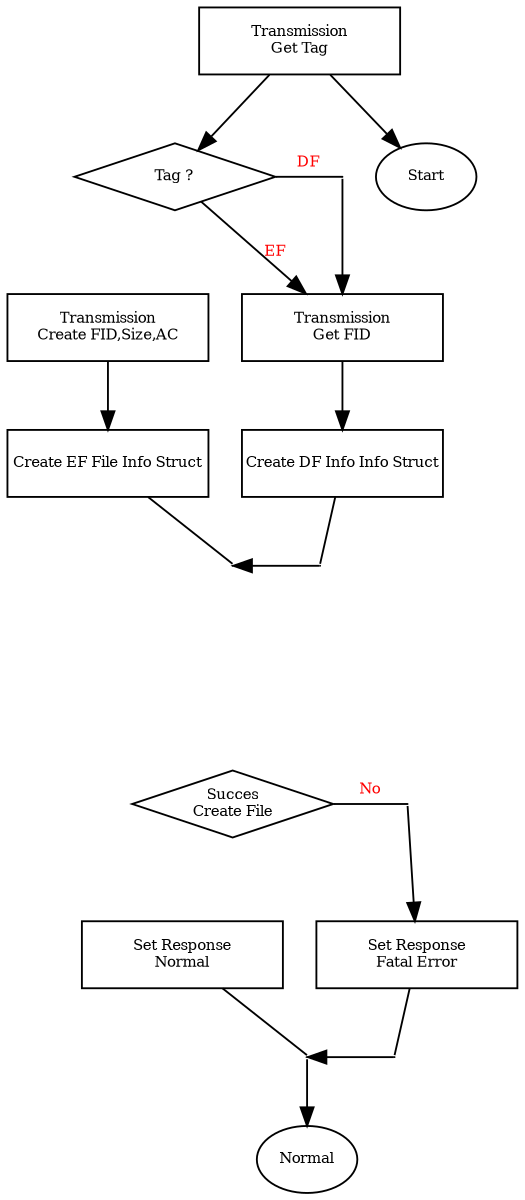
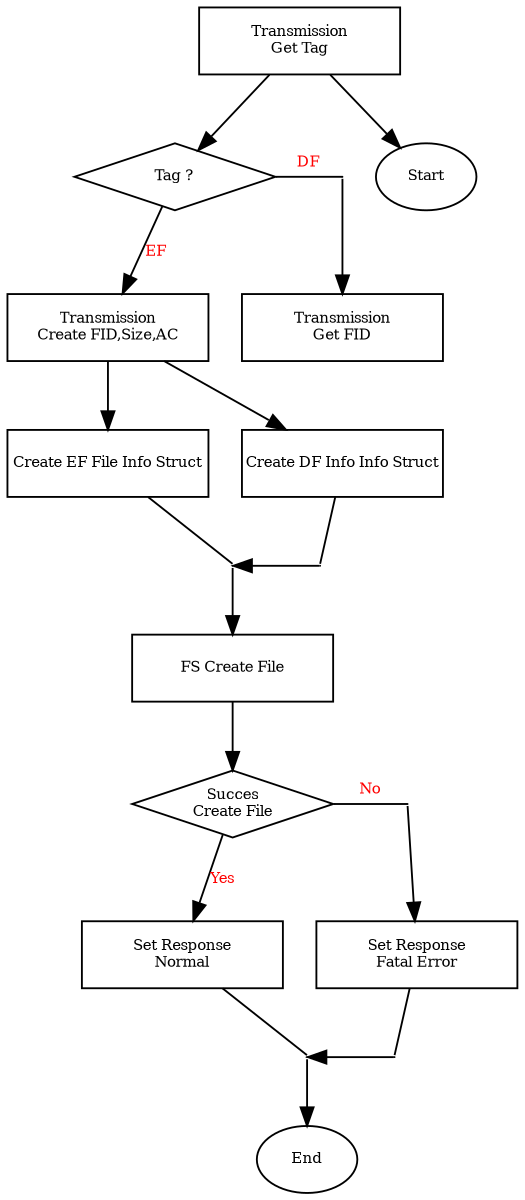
(246, 241) -> (146, 241)
(342, 386) -> (216, 391)
none -> (233, 668)
none -> (211, 869)
(307, 1159) -> (307, 1159)
